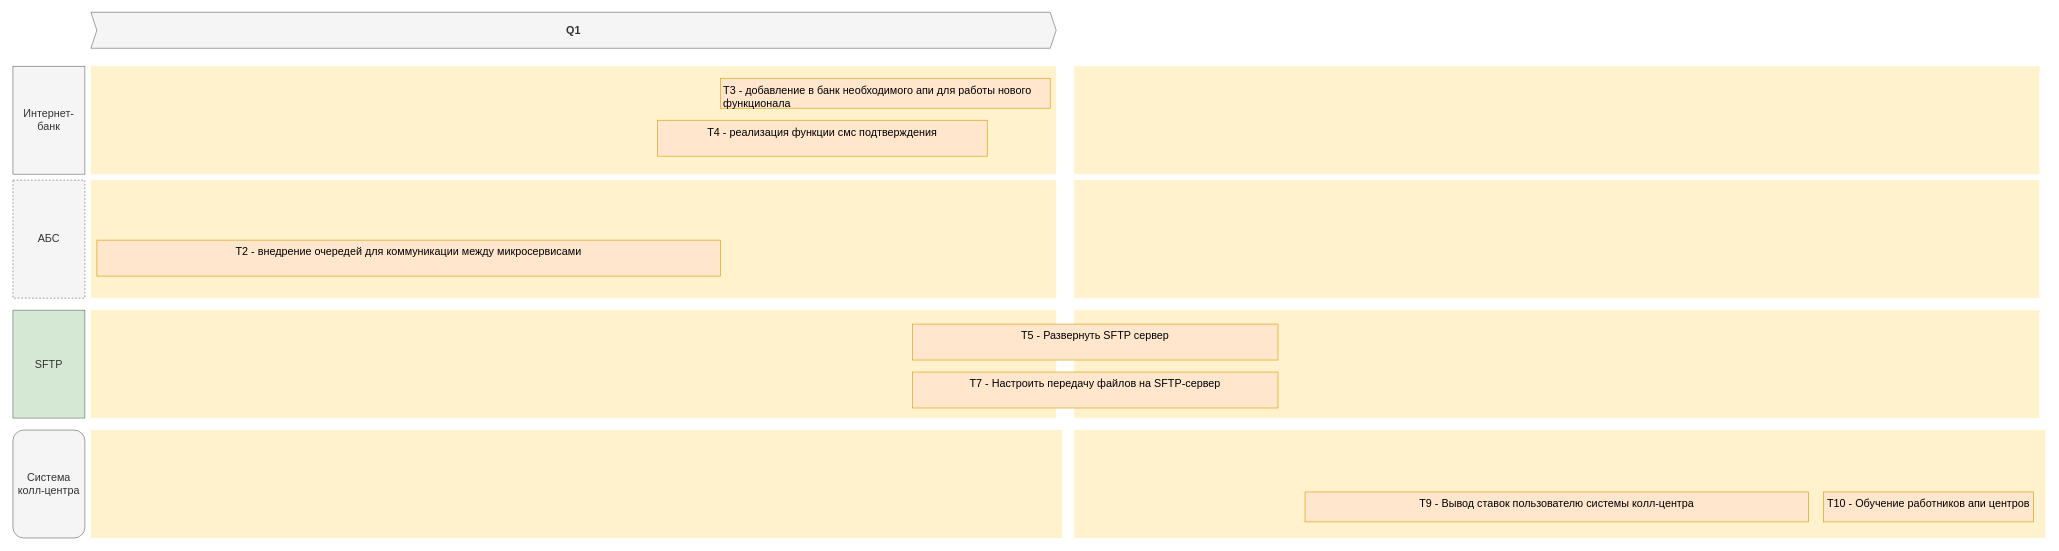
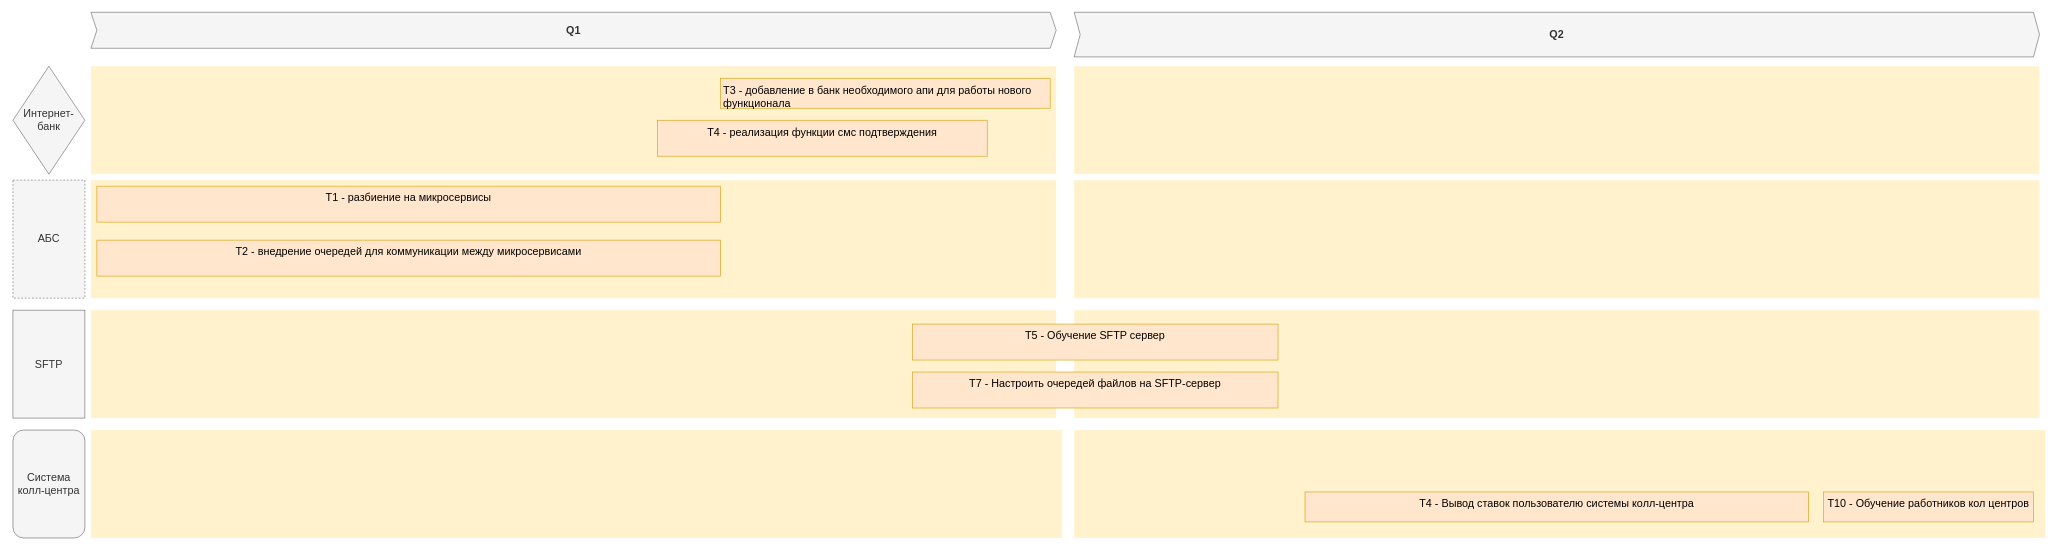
none -> (1557, 35)
(48, 120) -> (48, 120)
none -> (408, 204)
(1095, 337) -> (1095, 337)
(48, 364) -> (48, 364)
(1095, 385) -> (1095, 385)
(1557, 505) -> (1557, 505)
(1929, 511) -> (1929, 511)
